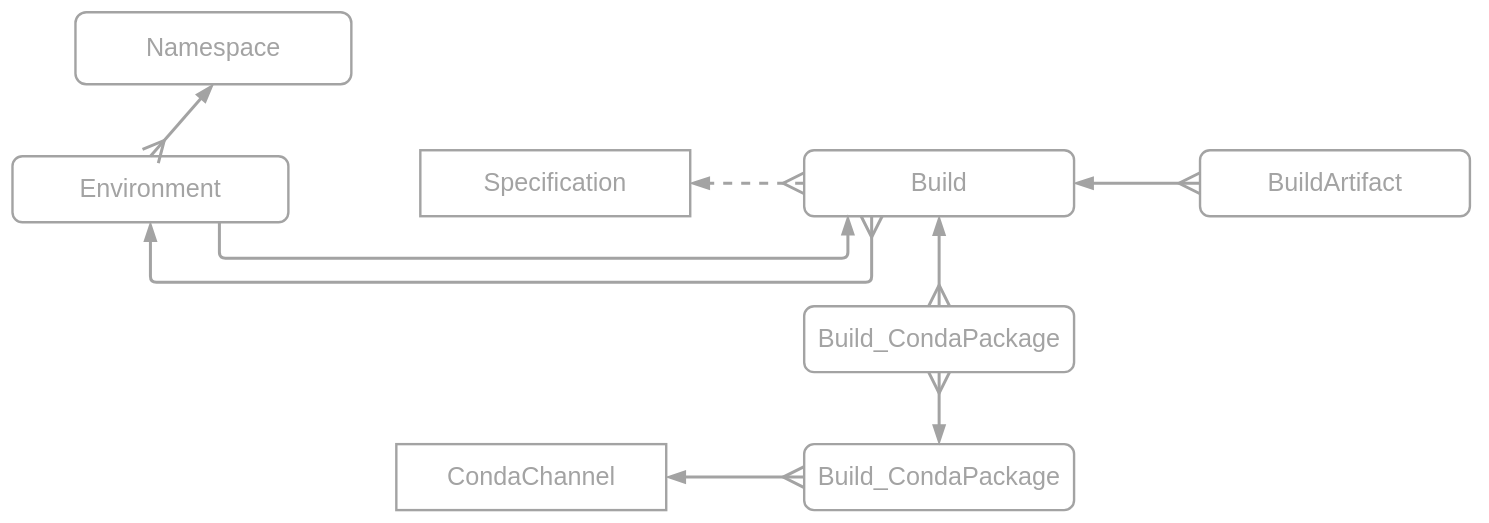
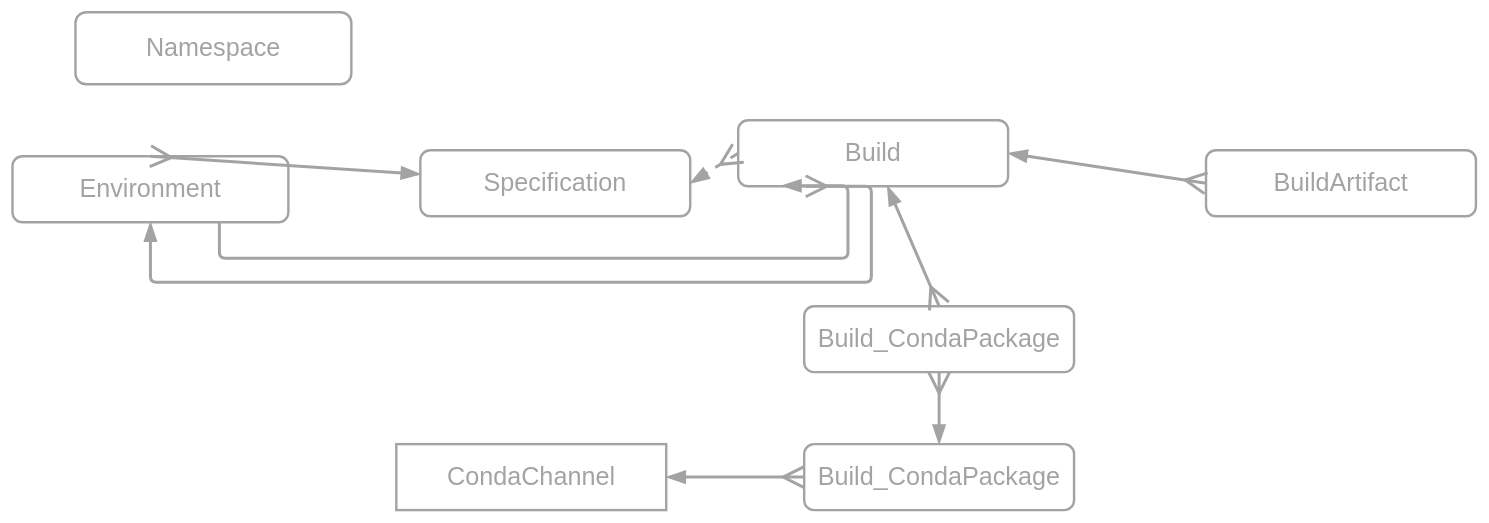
(175, 128) -> (276, 165)
(555, 183) -> (555, 183)
(939, 183) -> (873, 153)
(1335, 183) -> (1341, 183)
